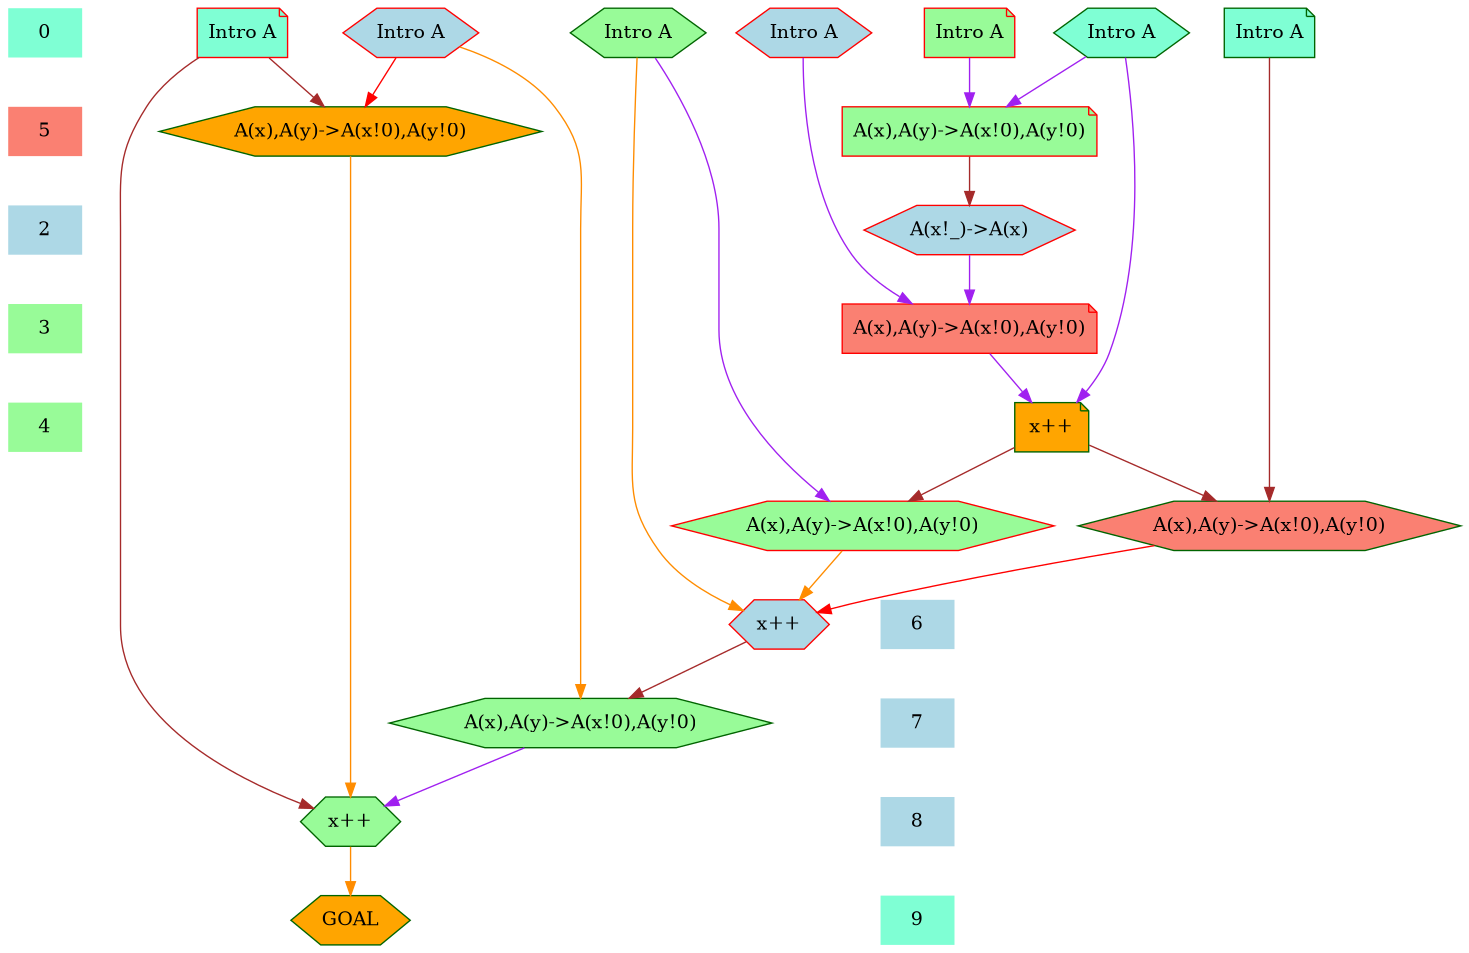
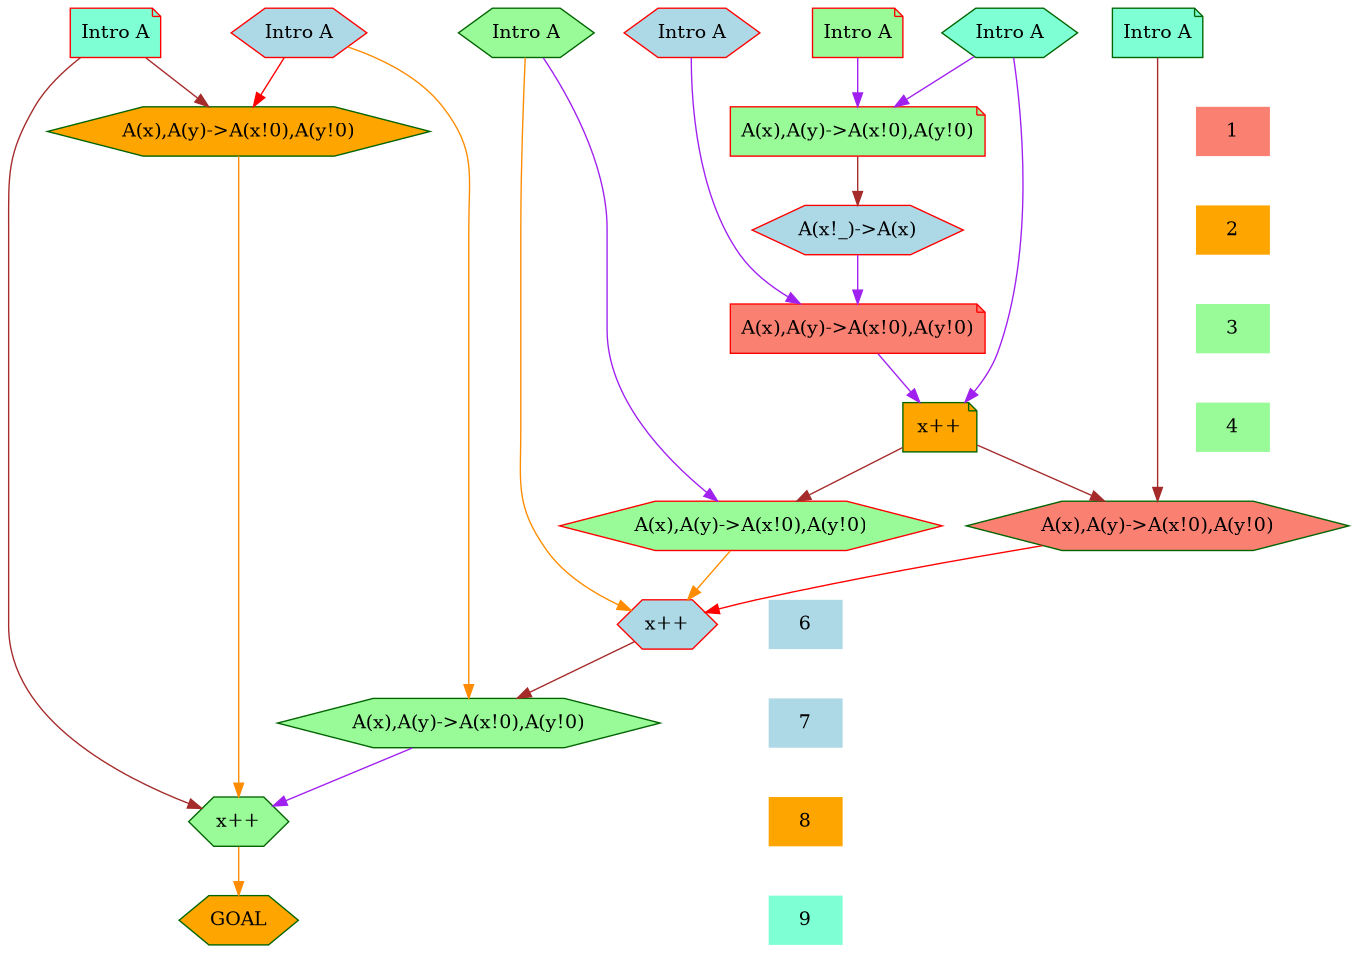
(45, 33) -> none
(45, 131) -> (1233, 131)
(45, 230) -> (1233, 230)
(918, 822) -> (806, 822)
